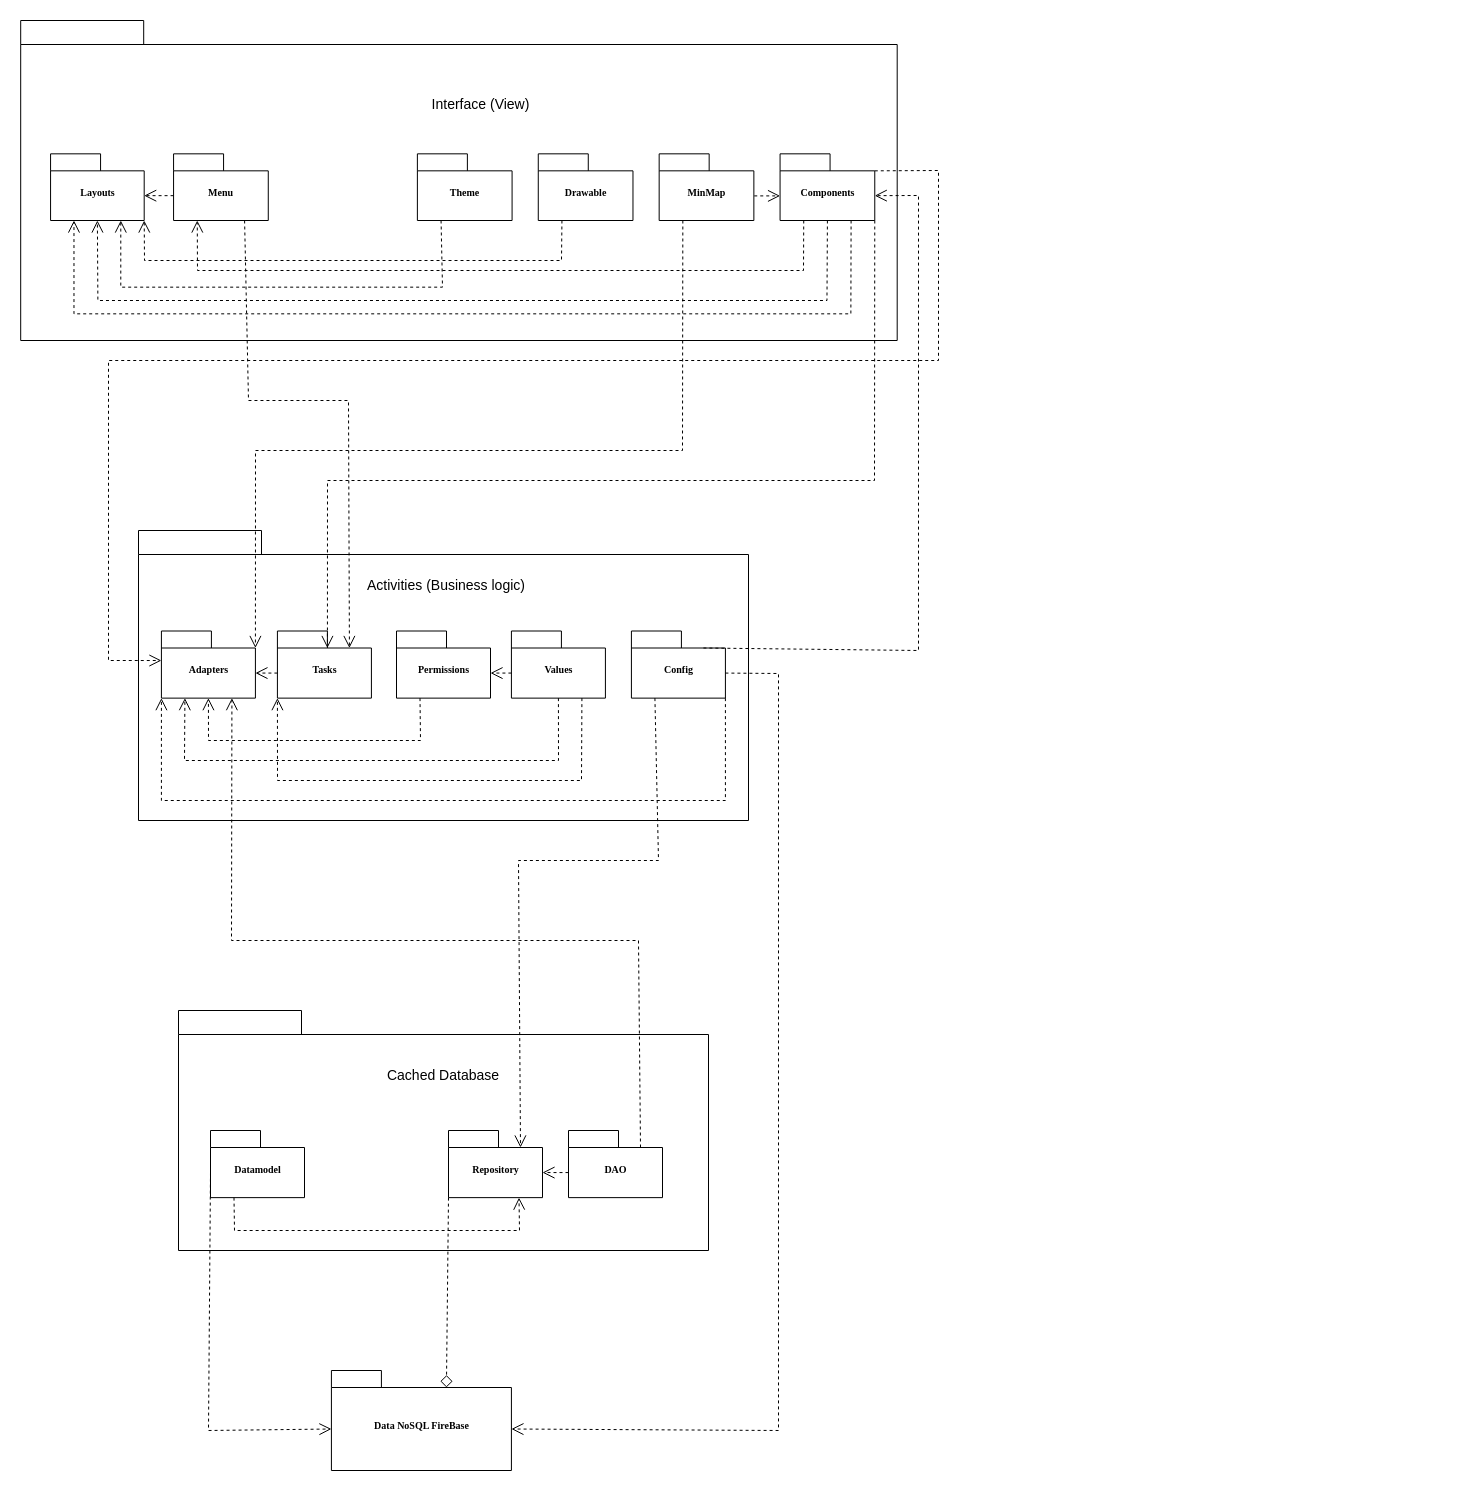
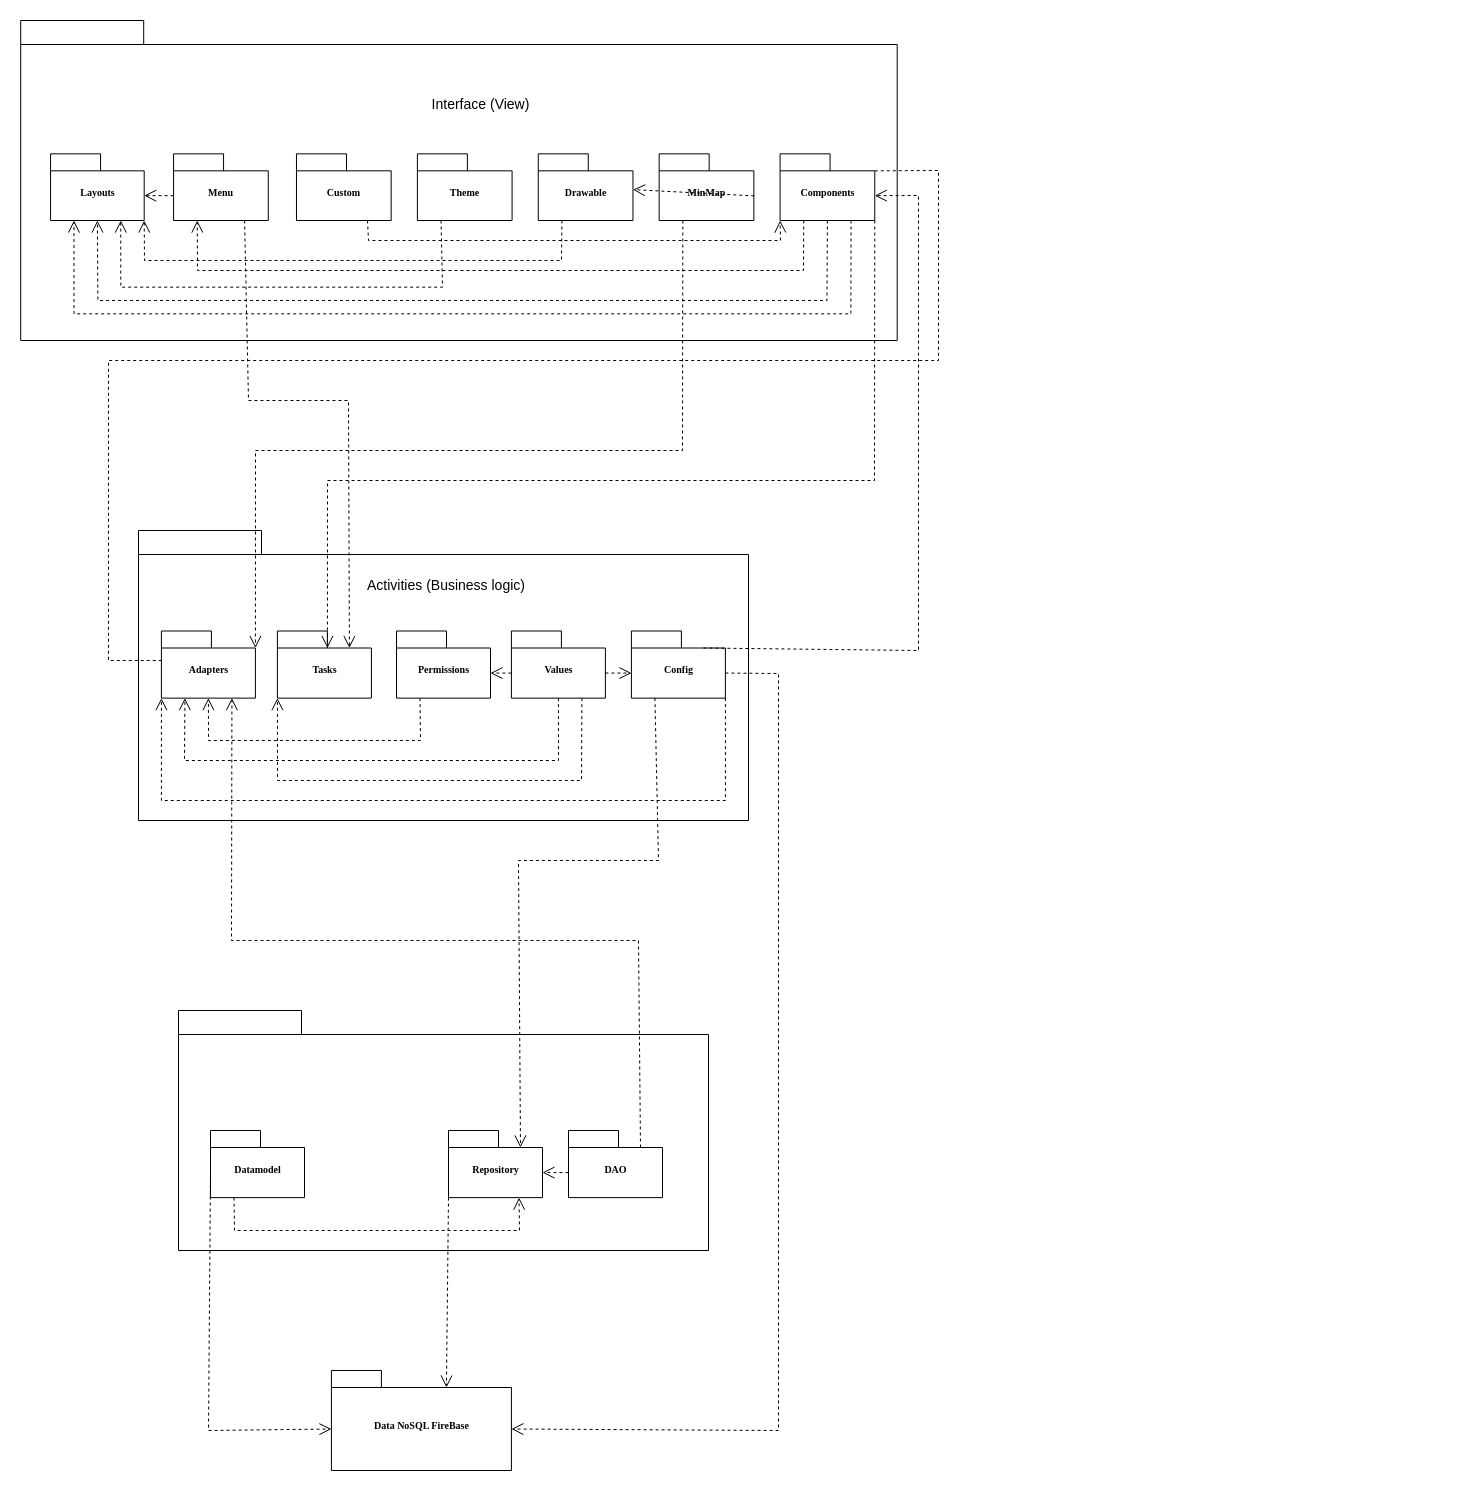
none -> (344, 187)
(766, 196) -> (665, 191)
none -> (573, 241)
(155, 661) -> (156, 661)
(268, 673) -> none
none -> (617, 673)
(444, 1076) -> none
(447, 1375) -> (447, 1379)
